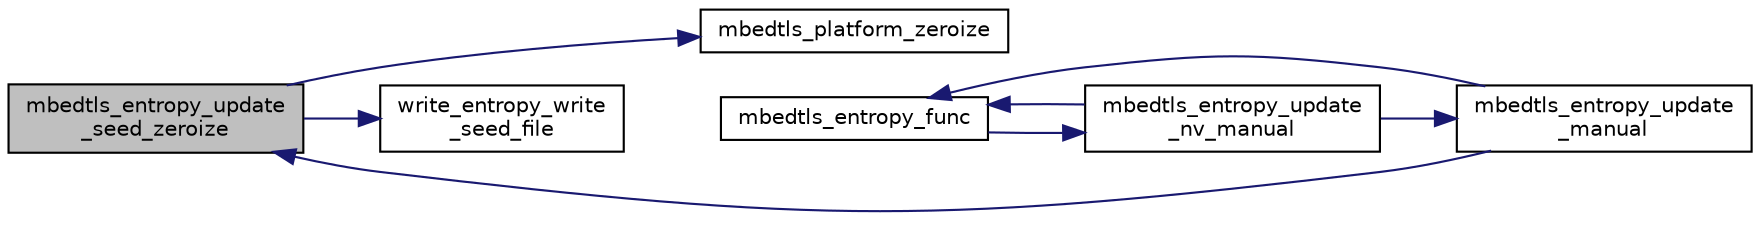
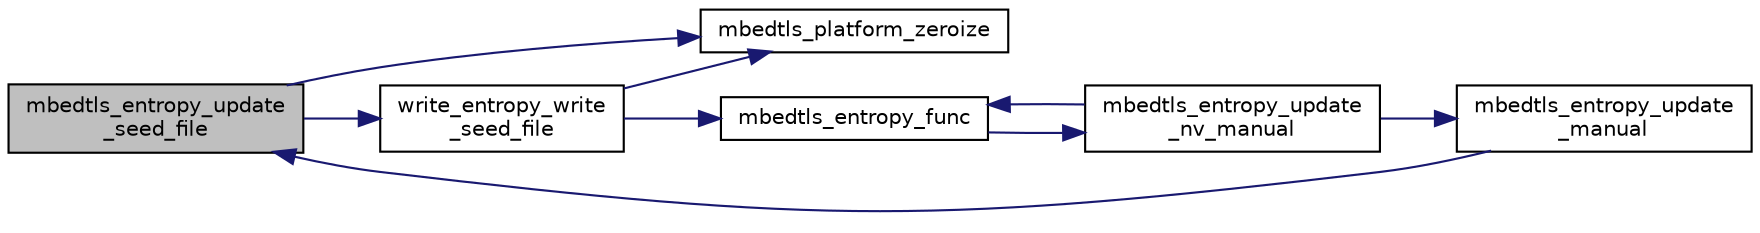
(1217, 57) -> (661, 119)
none -> (687, 73)
(156, 119) -> (156, 119)
